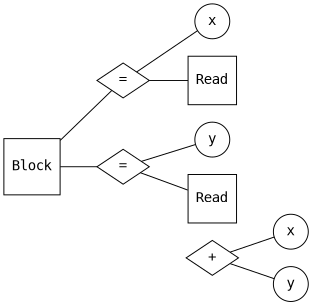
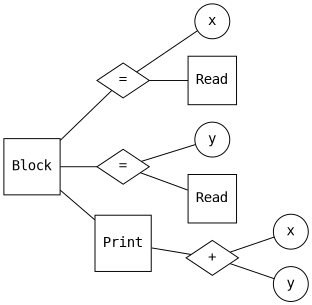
none -> (123, 243)
